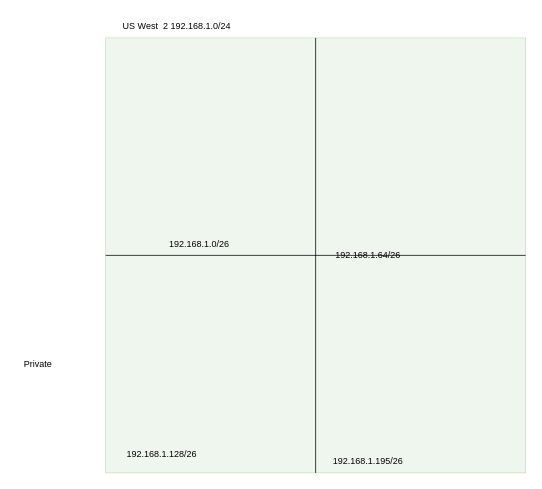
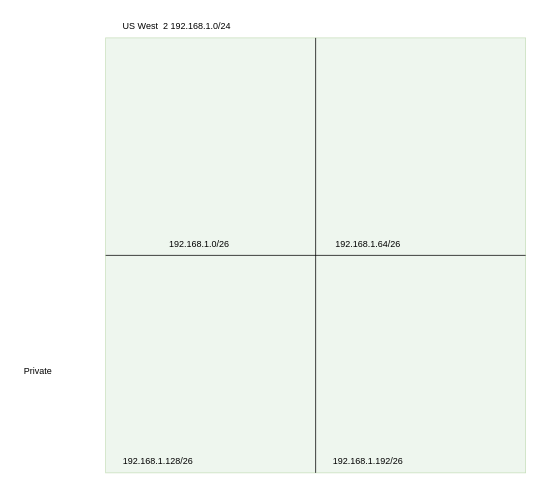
(368, 255) -> (368, 244)
(38, 364) -> (38, 372)
(162, 454) -> (158, 462)
(368, 462) -> (368, 462)
